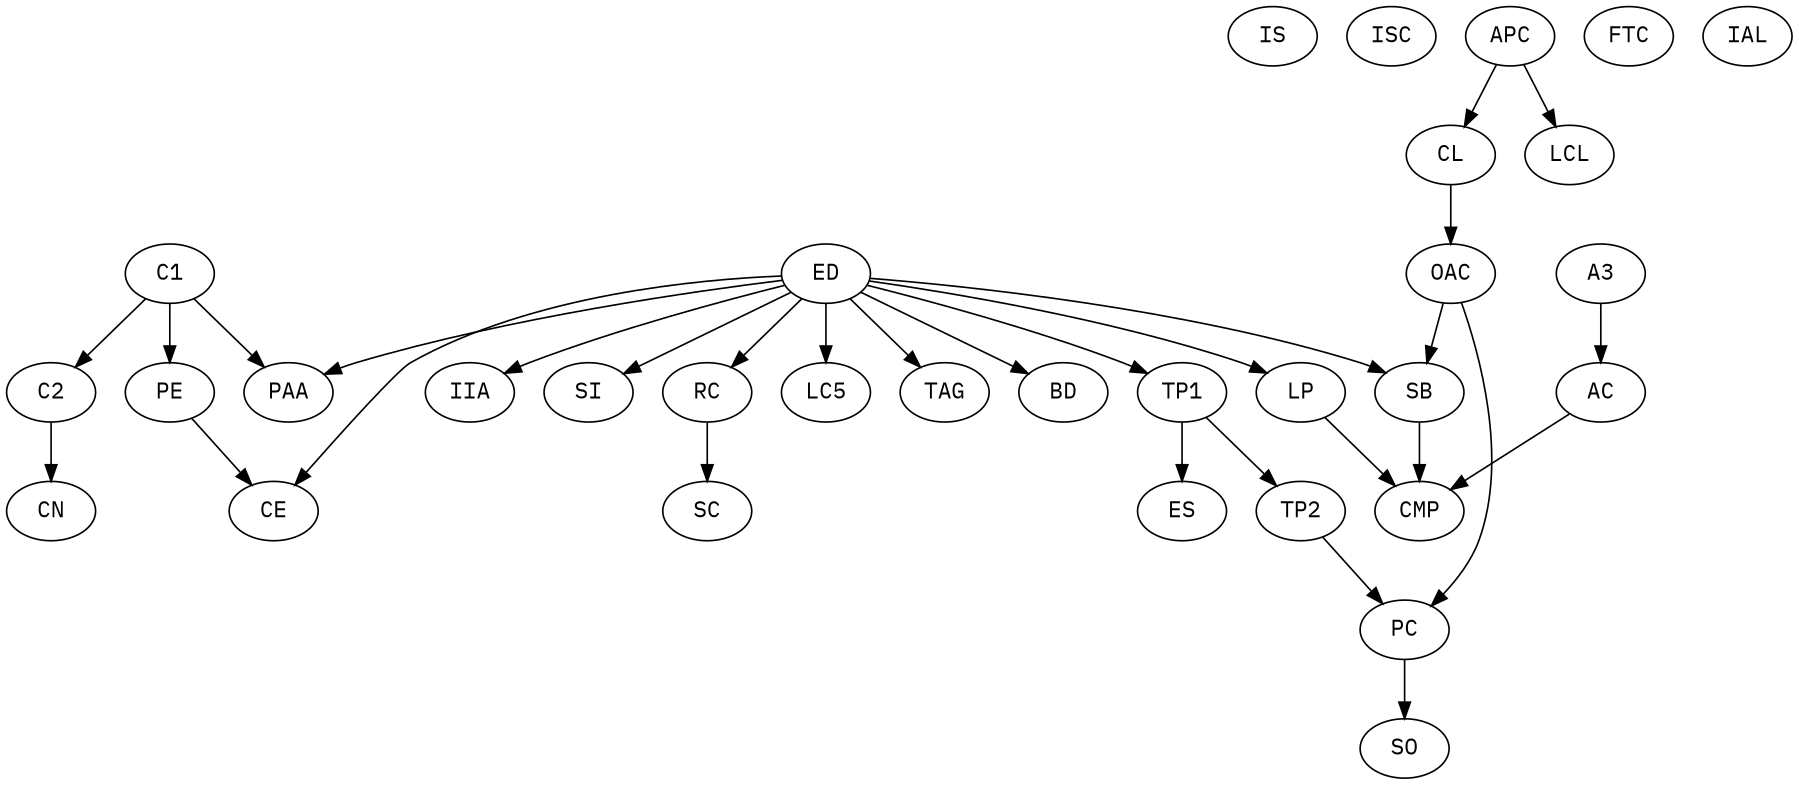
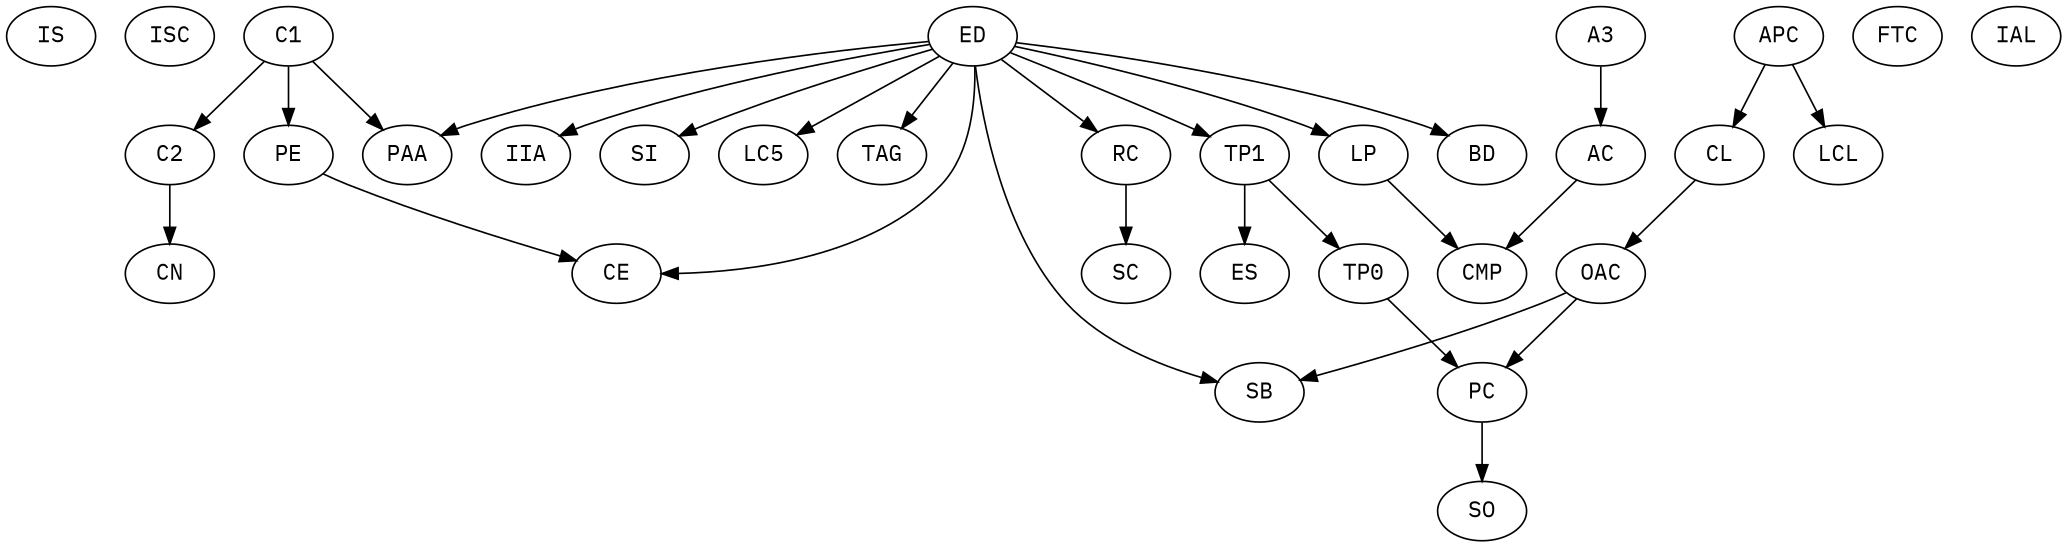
(1419, 444) -> none
(1301, 511) -> (1363, 274)
